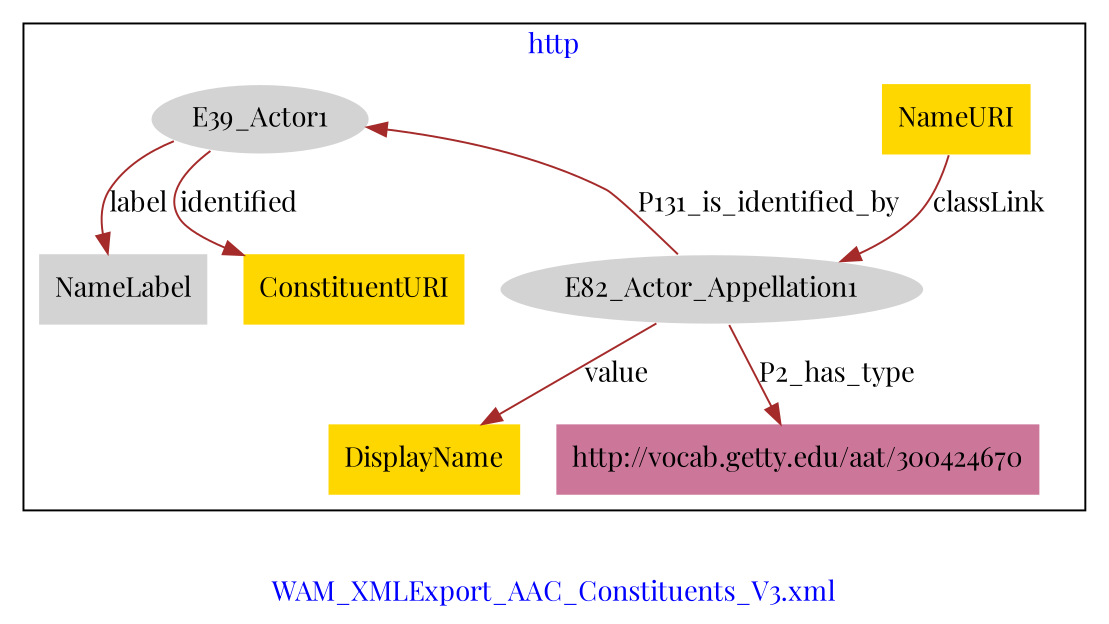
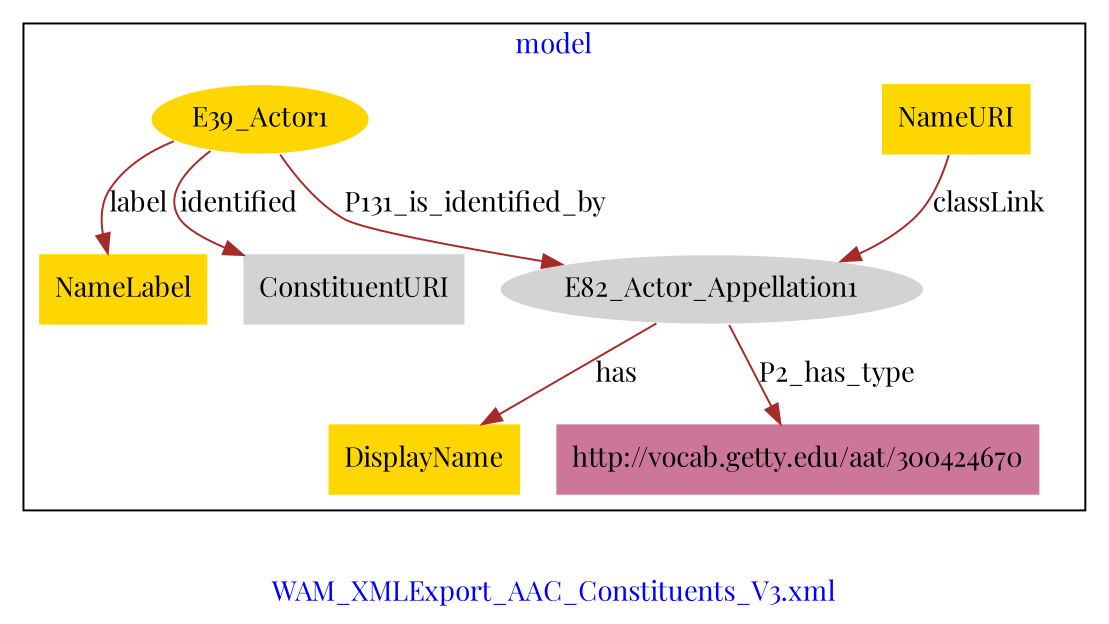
(554, 46) -> (554, 46)
(260, 119) -> (260, 119)
(545, 164) -> (397, 234)
(123, 289) -> (123, 289)
(354, 289) -> (354, 289)
(617, 374) -> (617, 374)
